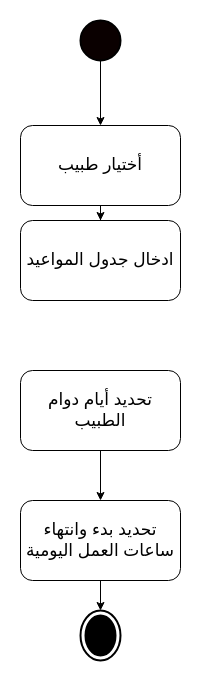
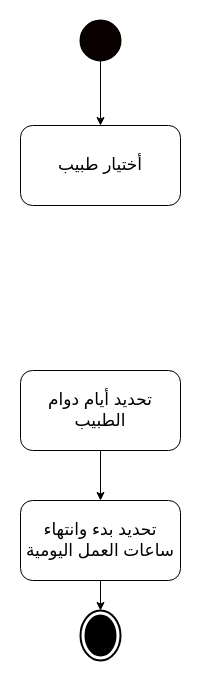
(101, 217) -> none
(101, 261) -> none
